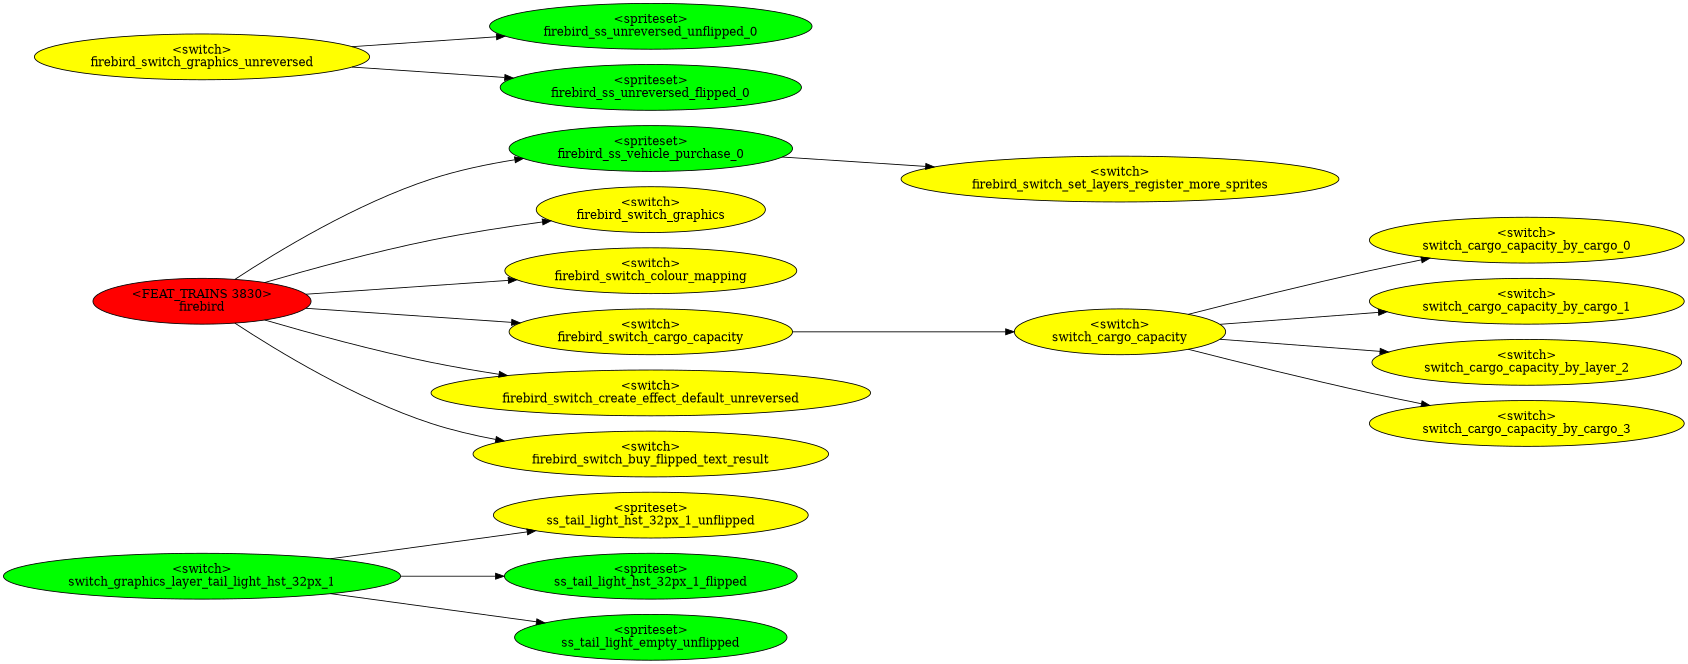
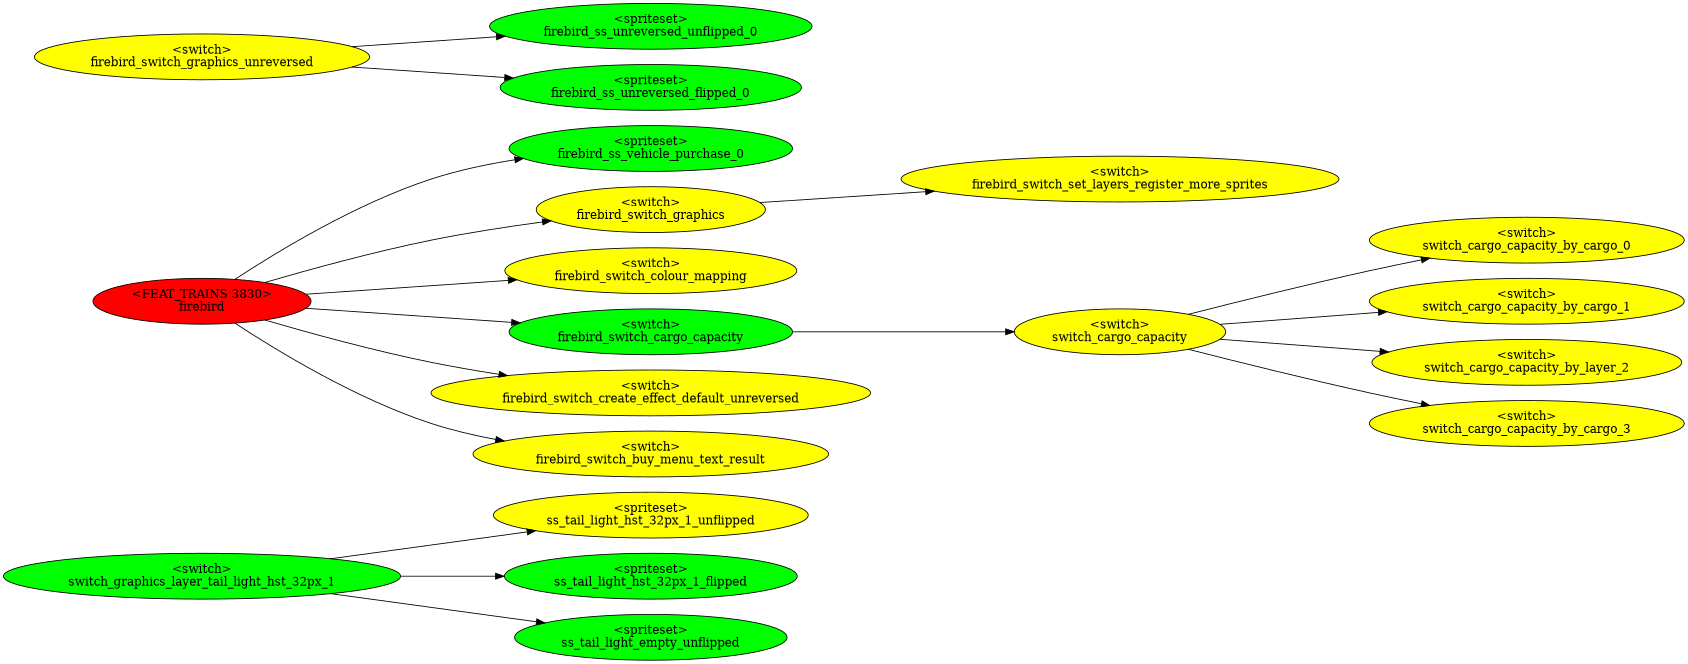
(854, 162) -> (843, 197)
(651, 332) -> (651, 332)
(651, 454) -> (651, 454)
